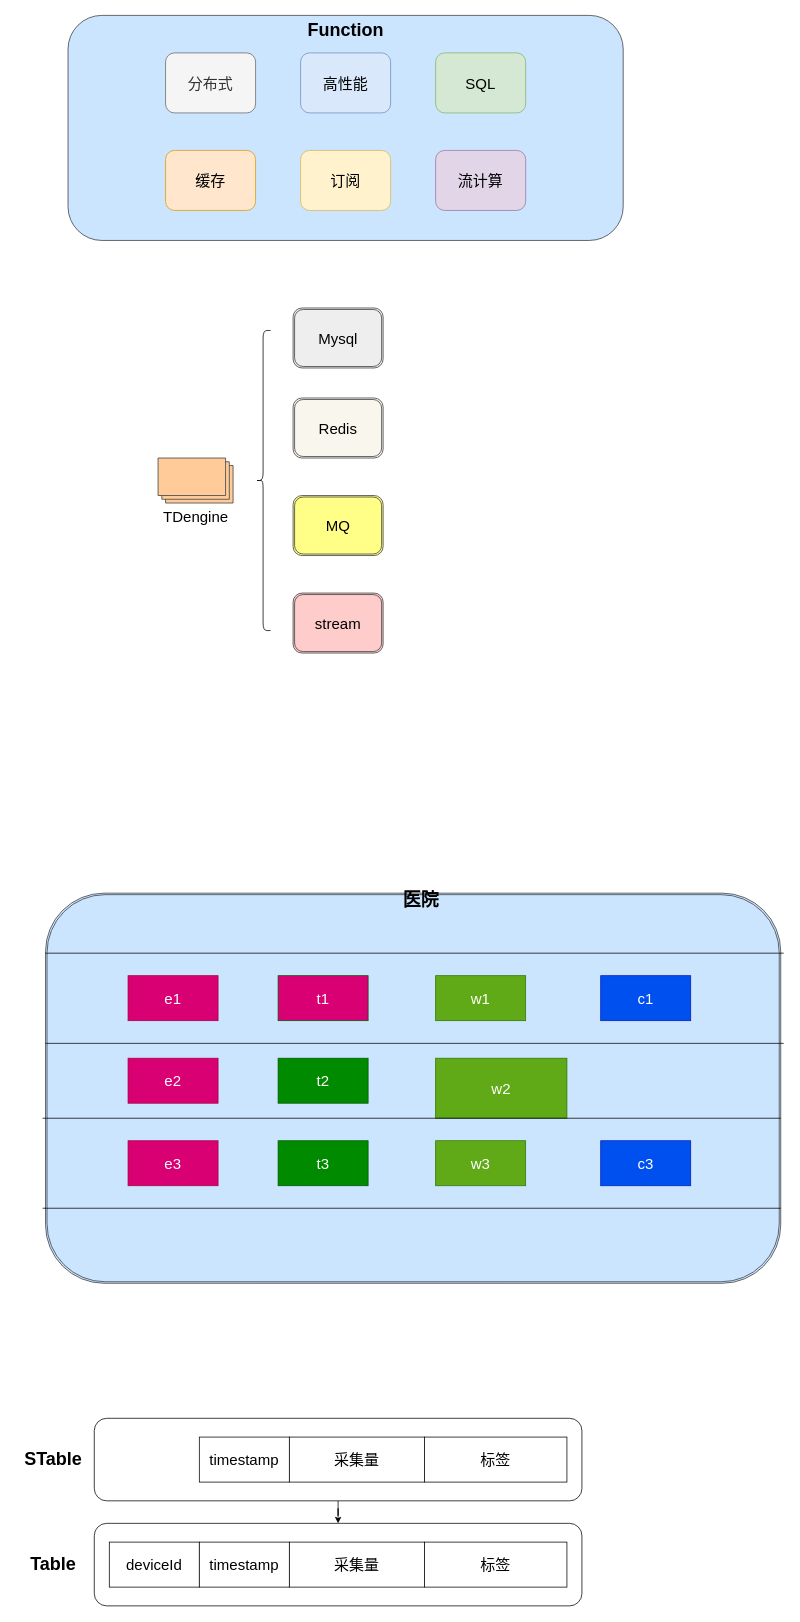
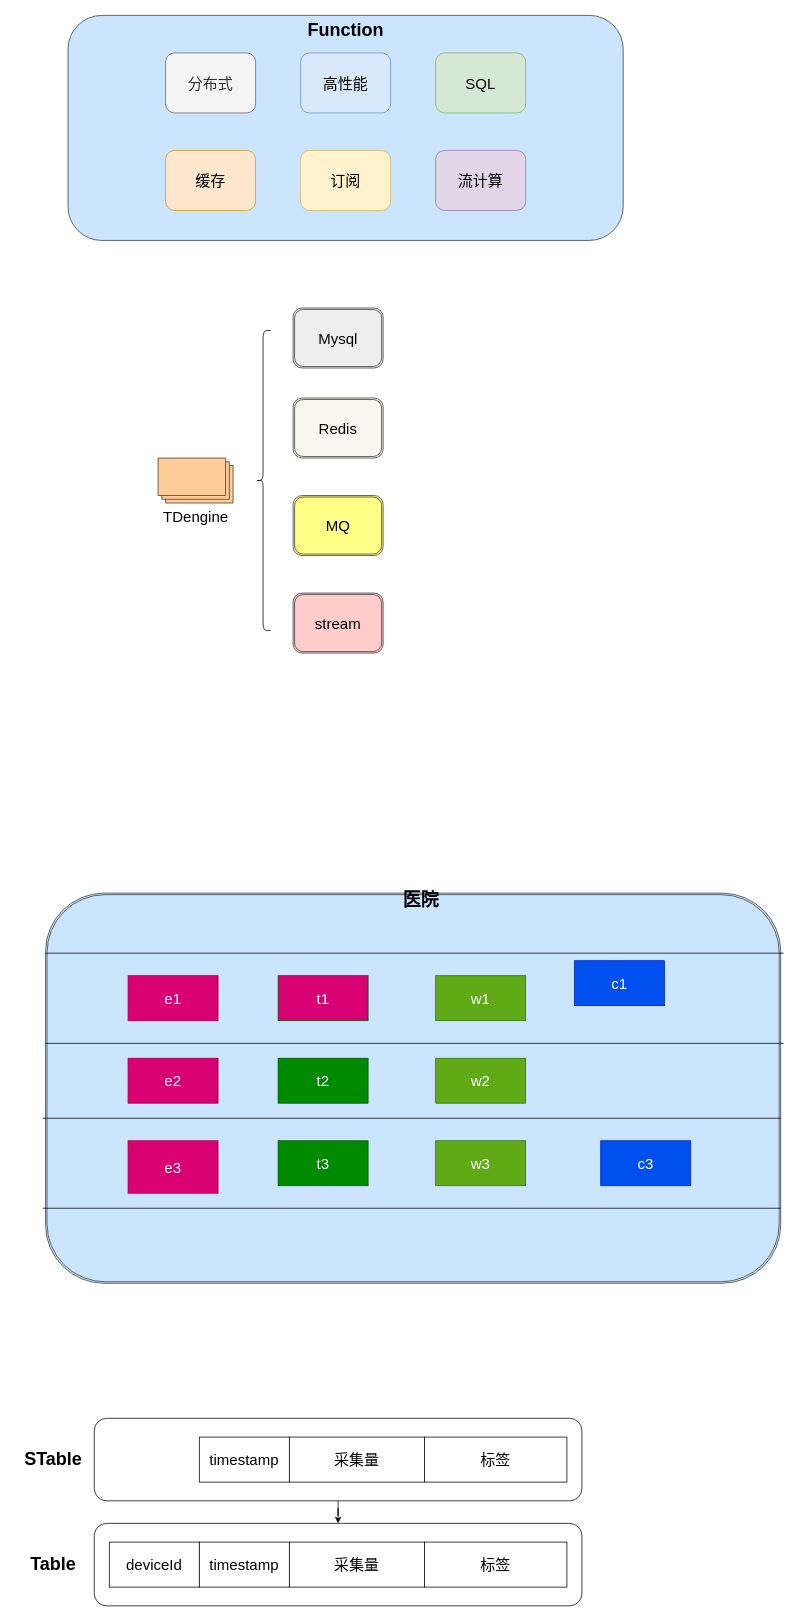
(645, 998) -> (619, 983)
(501, 1088) -> (480, 1080)
(173, 1163) -> (173, 1167)
